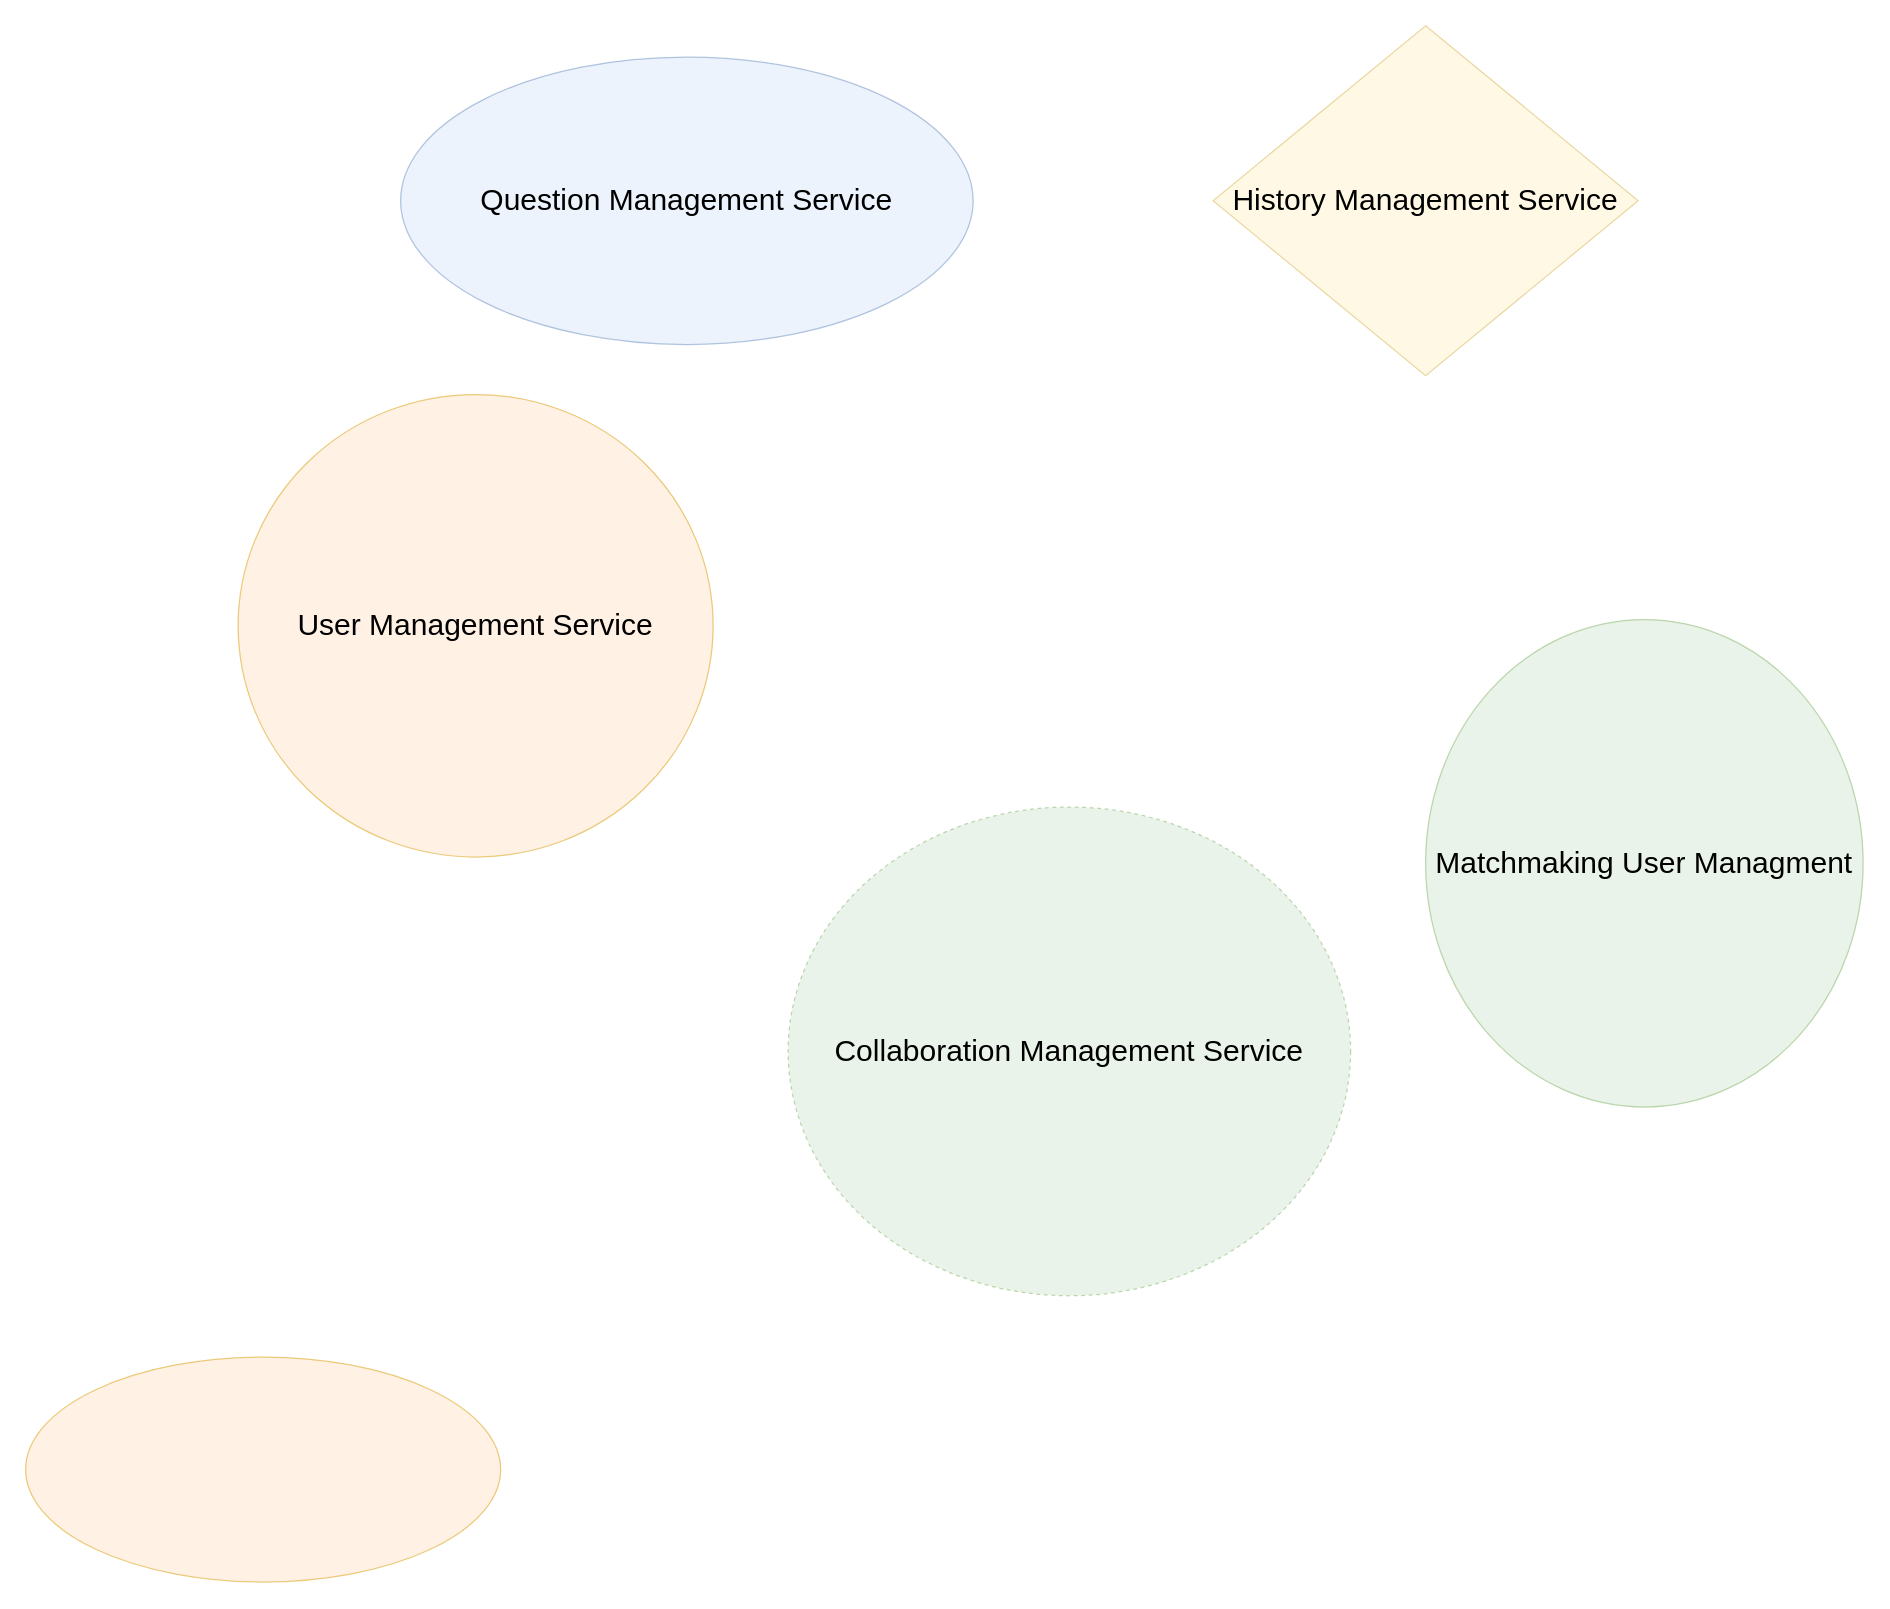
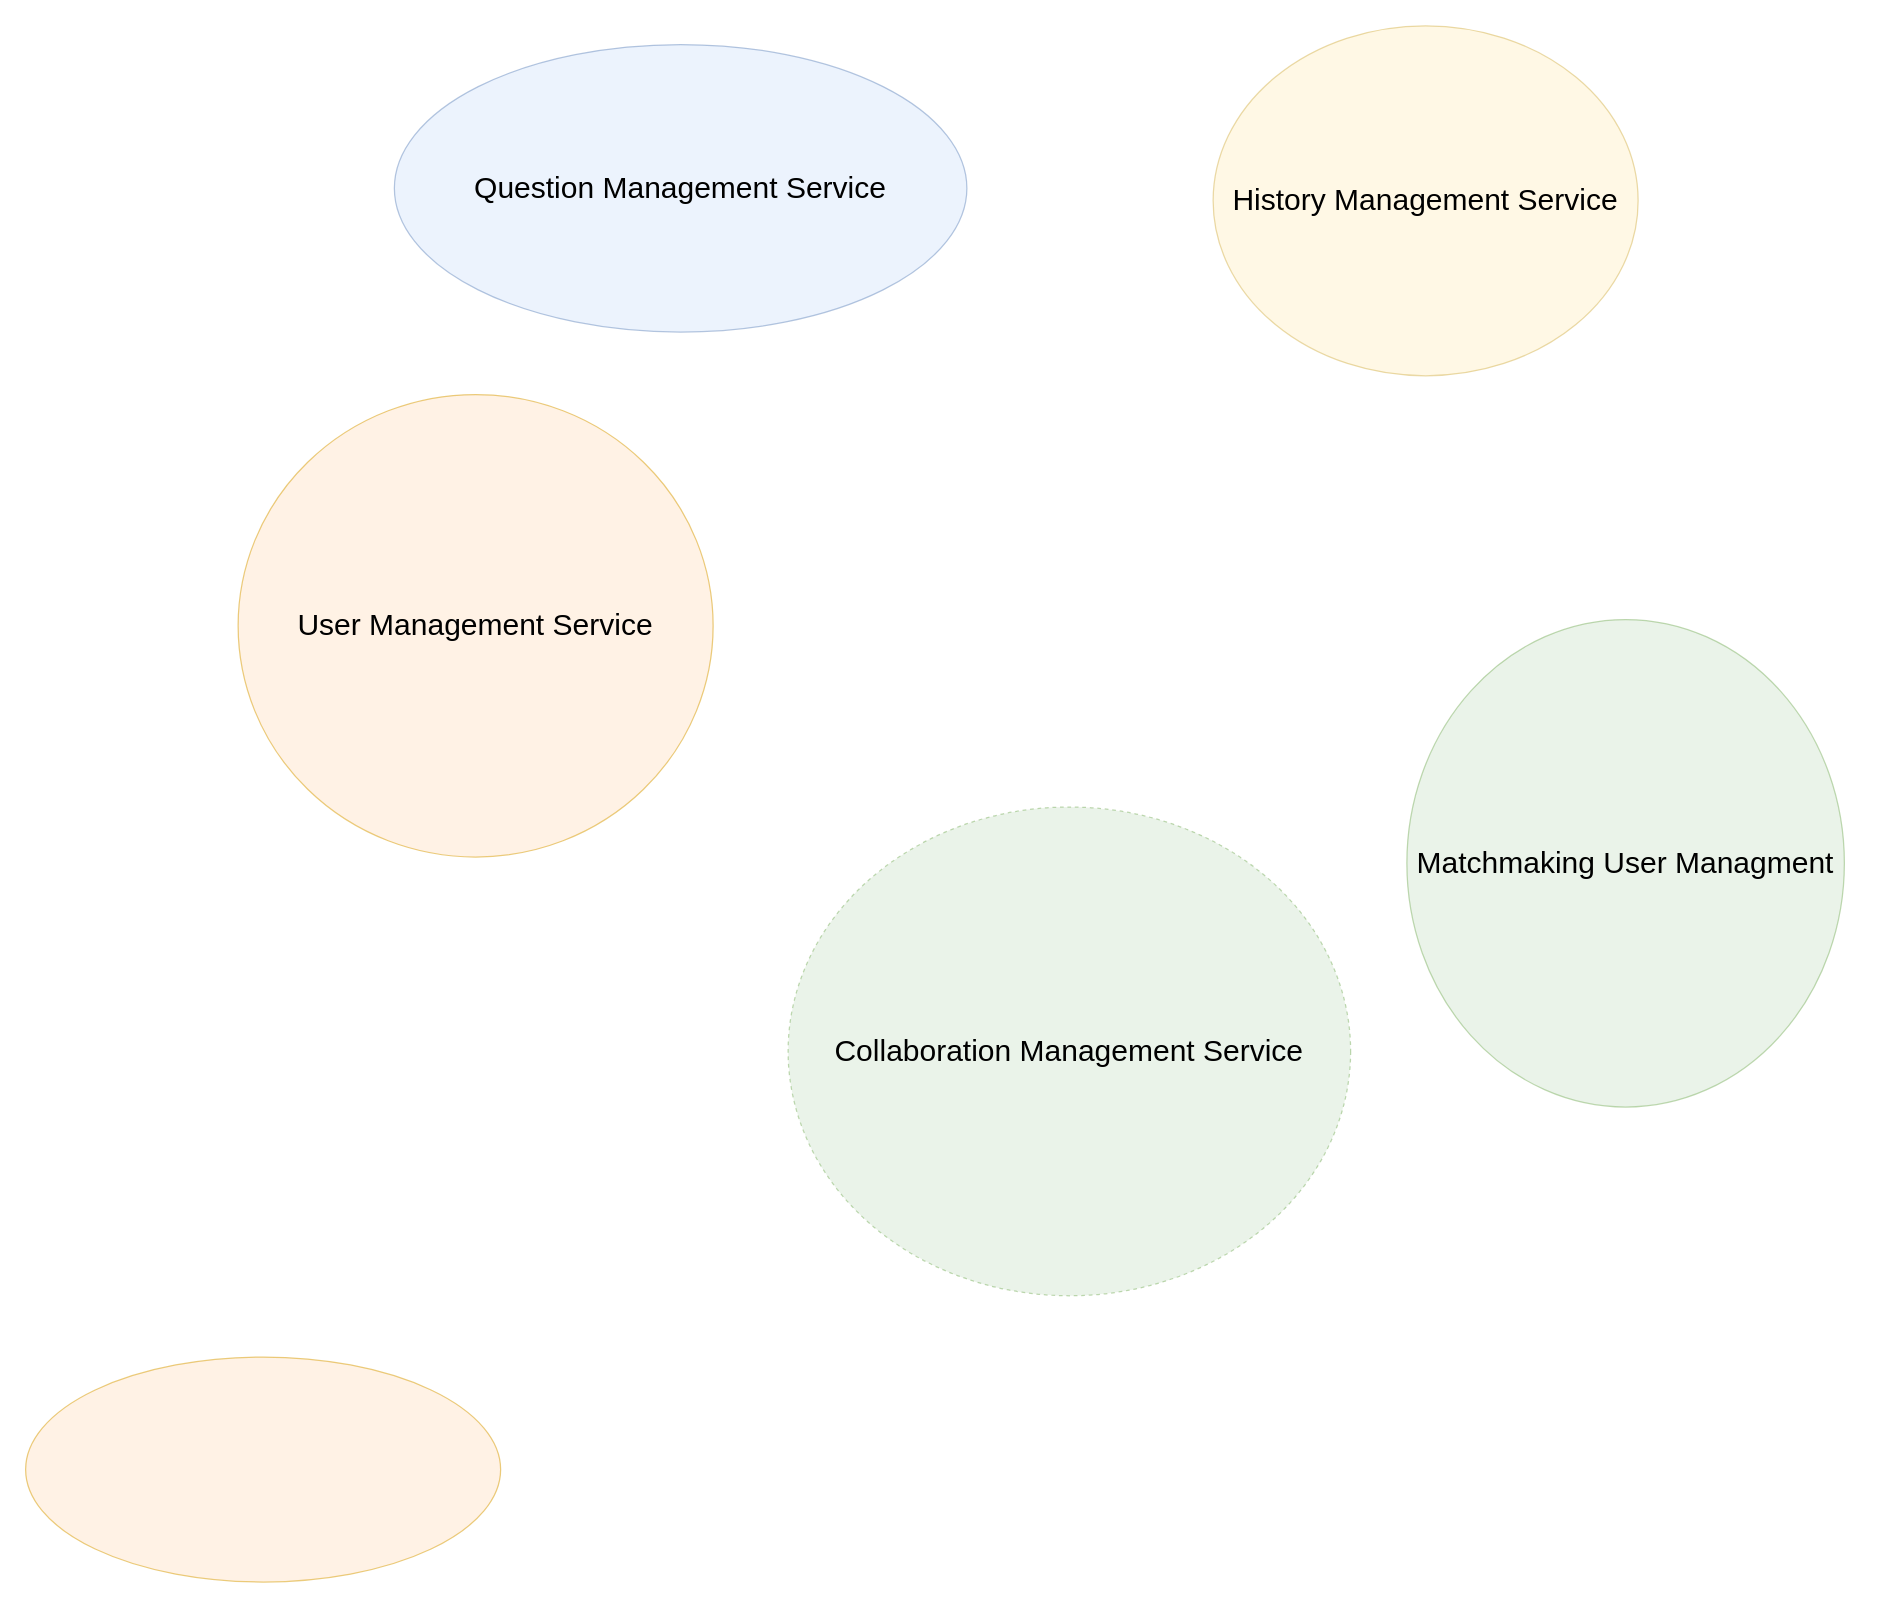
(687, 201) -> (681, 188)
(1426, 201) -> (1426, 201)
(1644, 863) -> (1626, 863)
